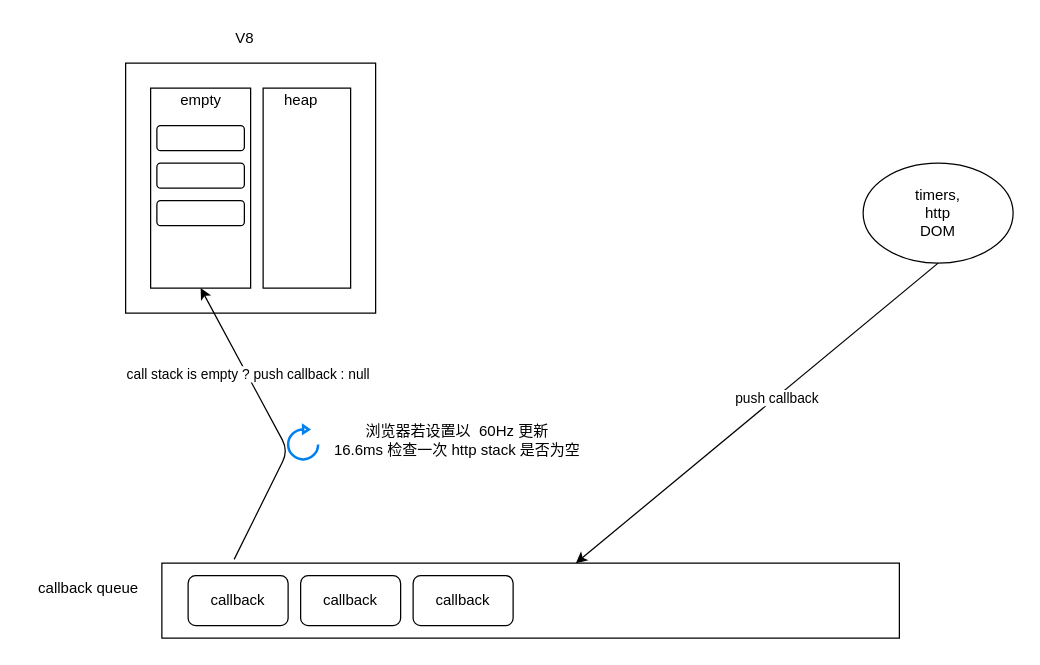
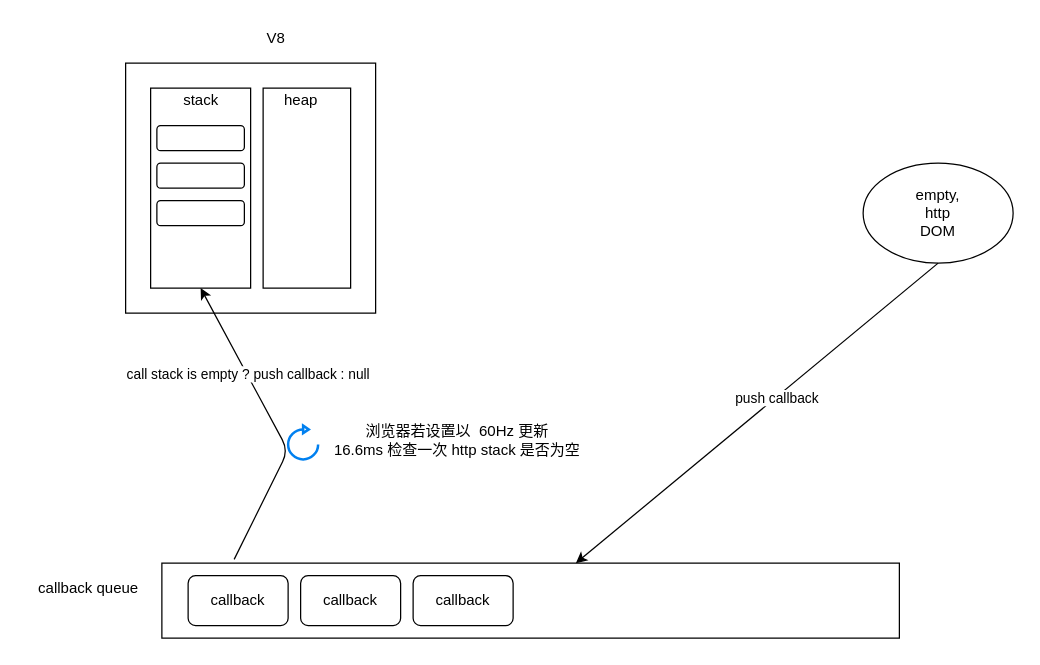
(244, 38) -> (276, 38)
(201, 101) -> (201, 101)
(938, 213) -> (938, 213)
